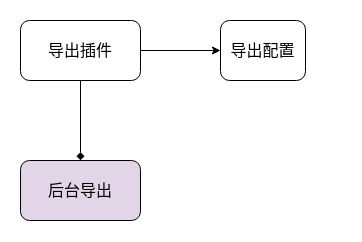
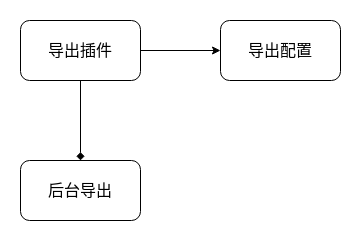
(263, 51) -> (281, 51)
(81, 191) -> (81, 191)
